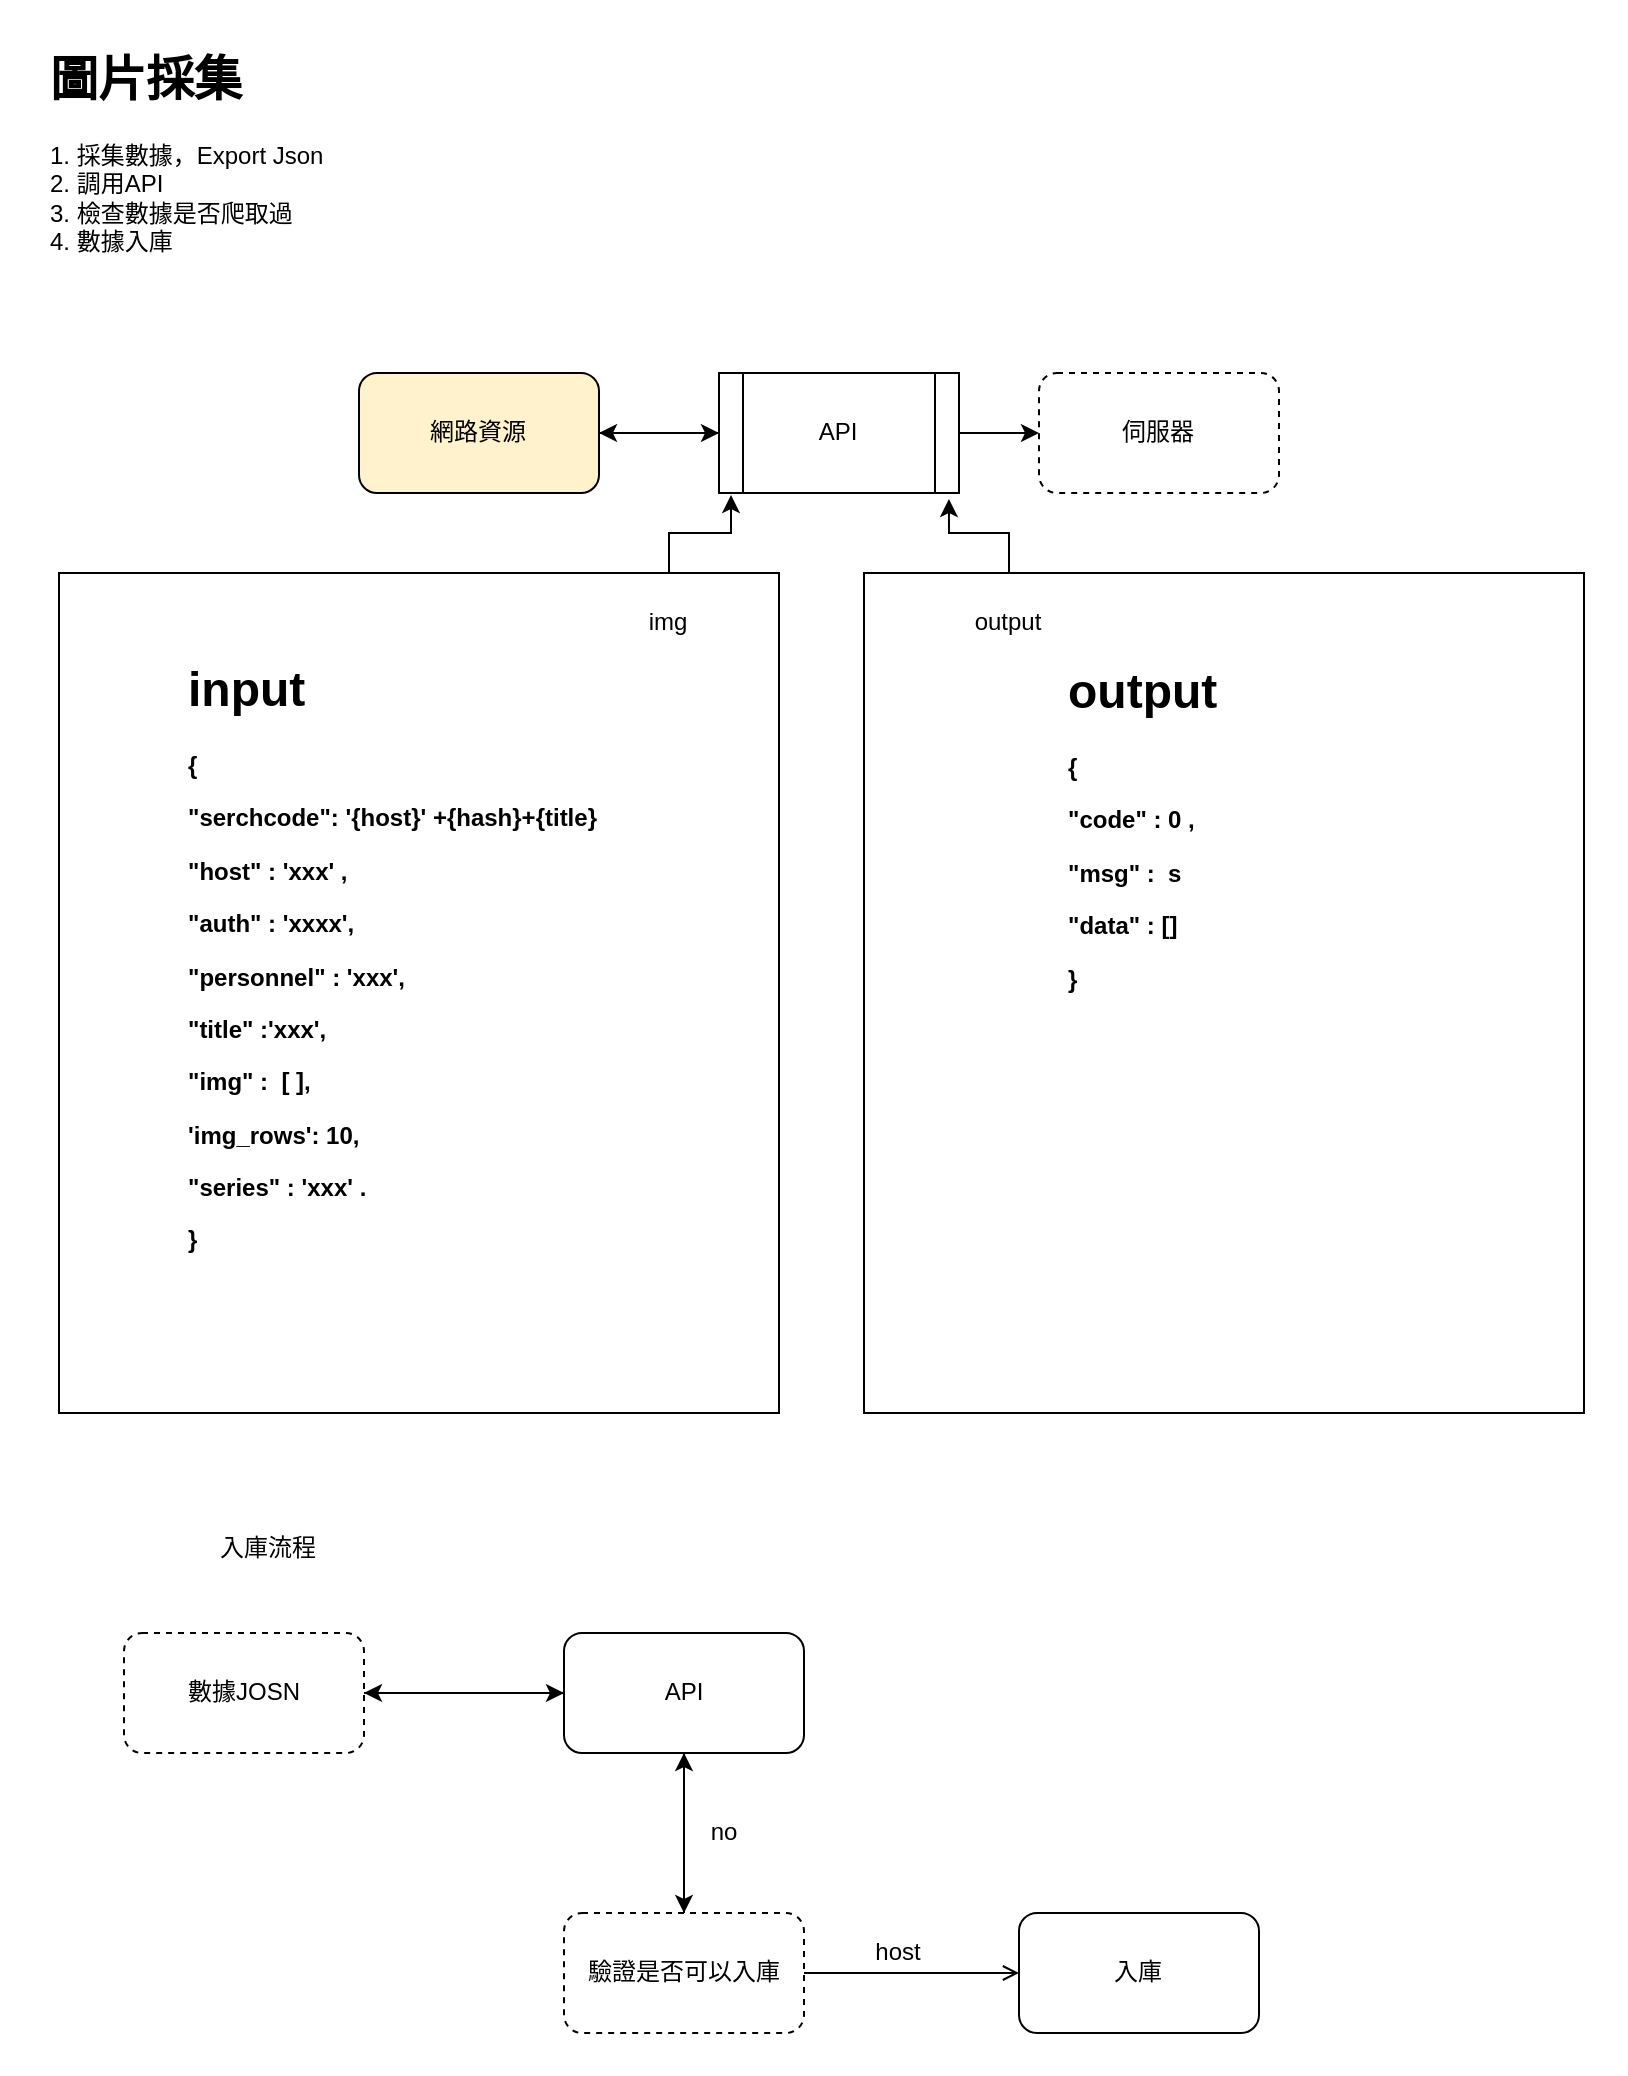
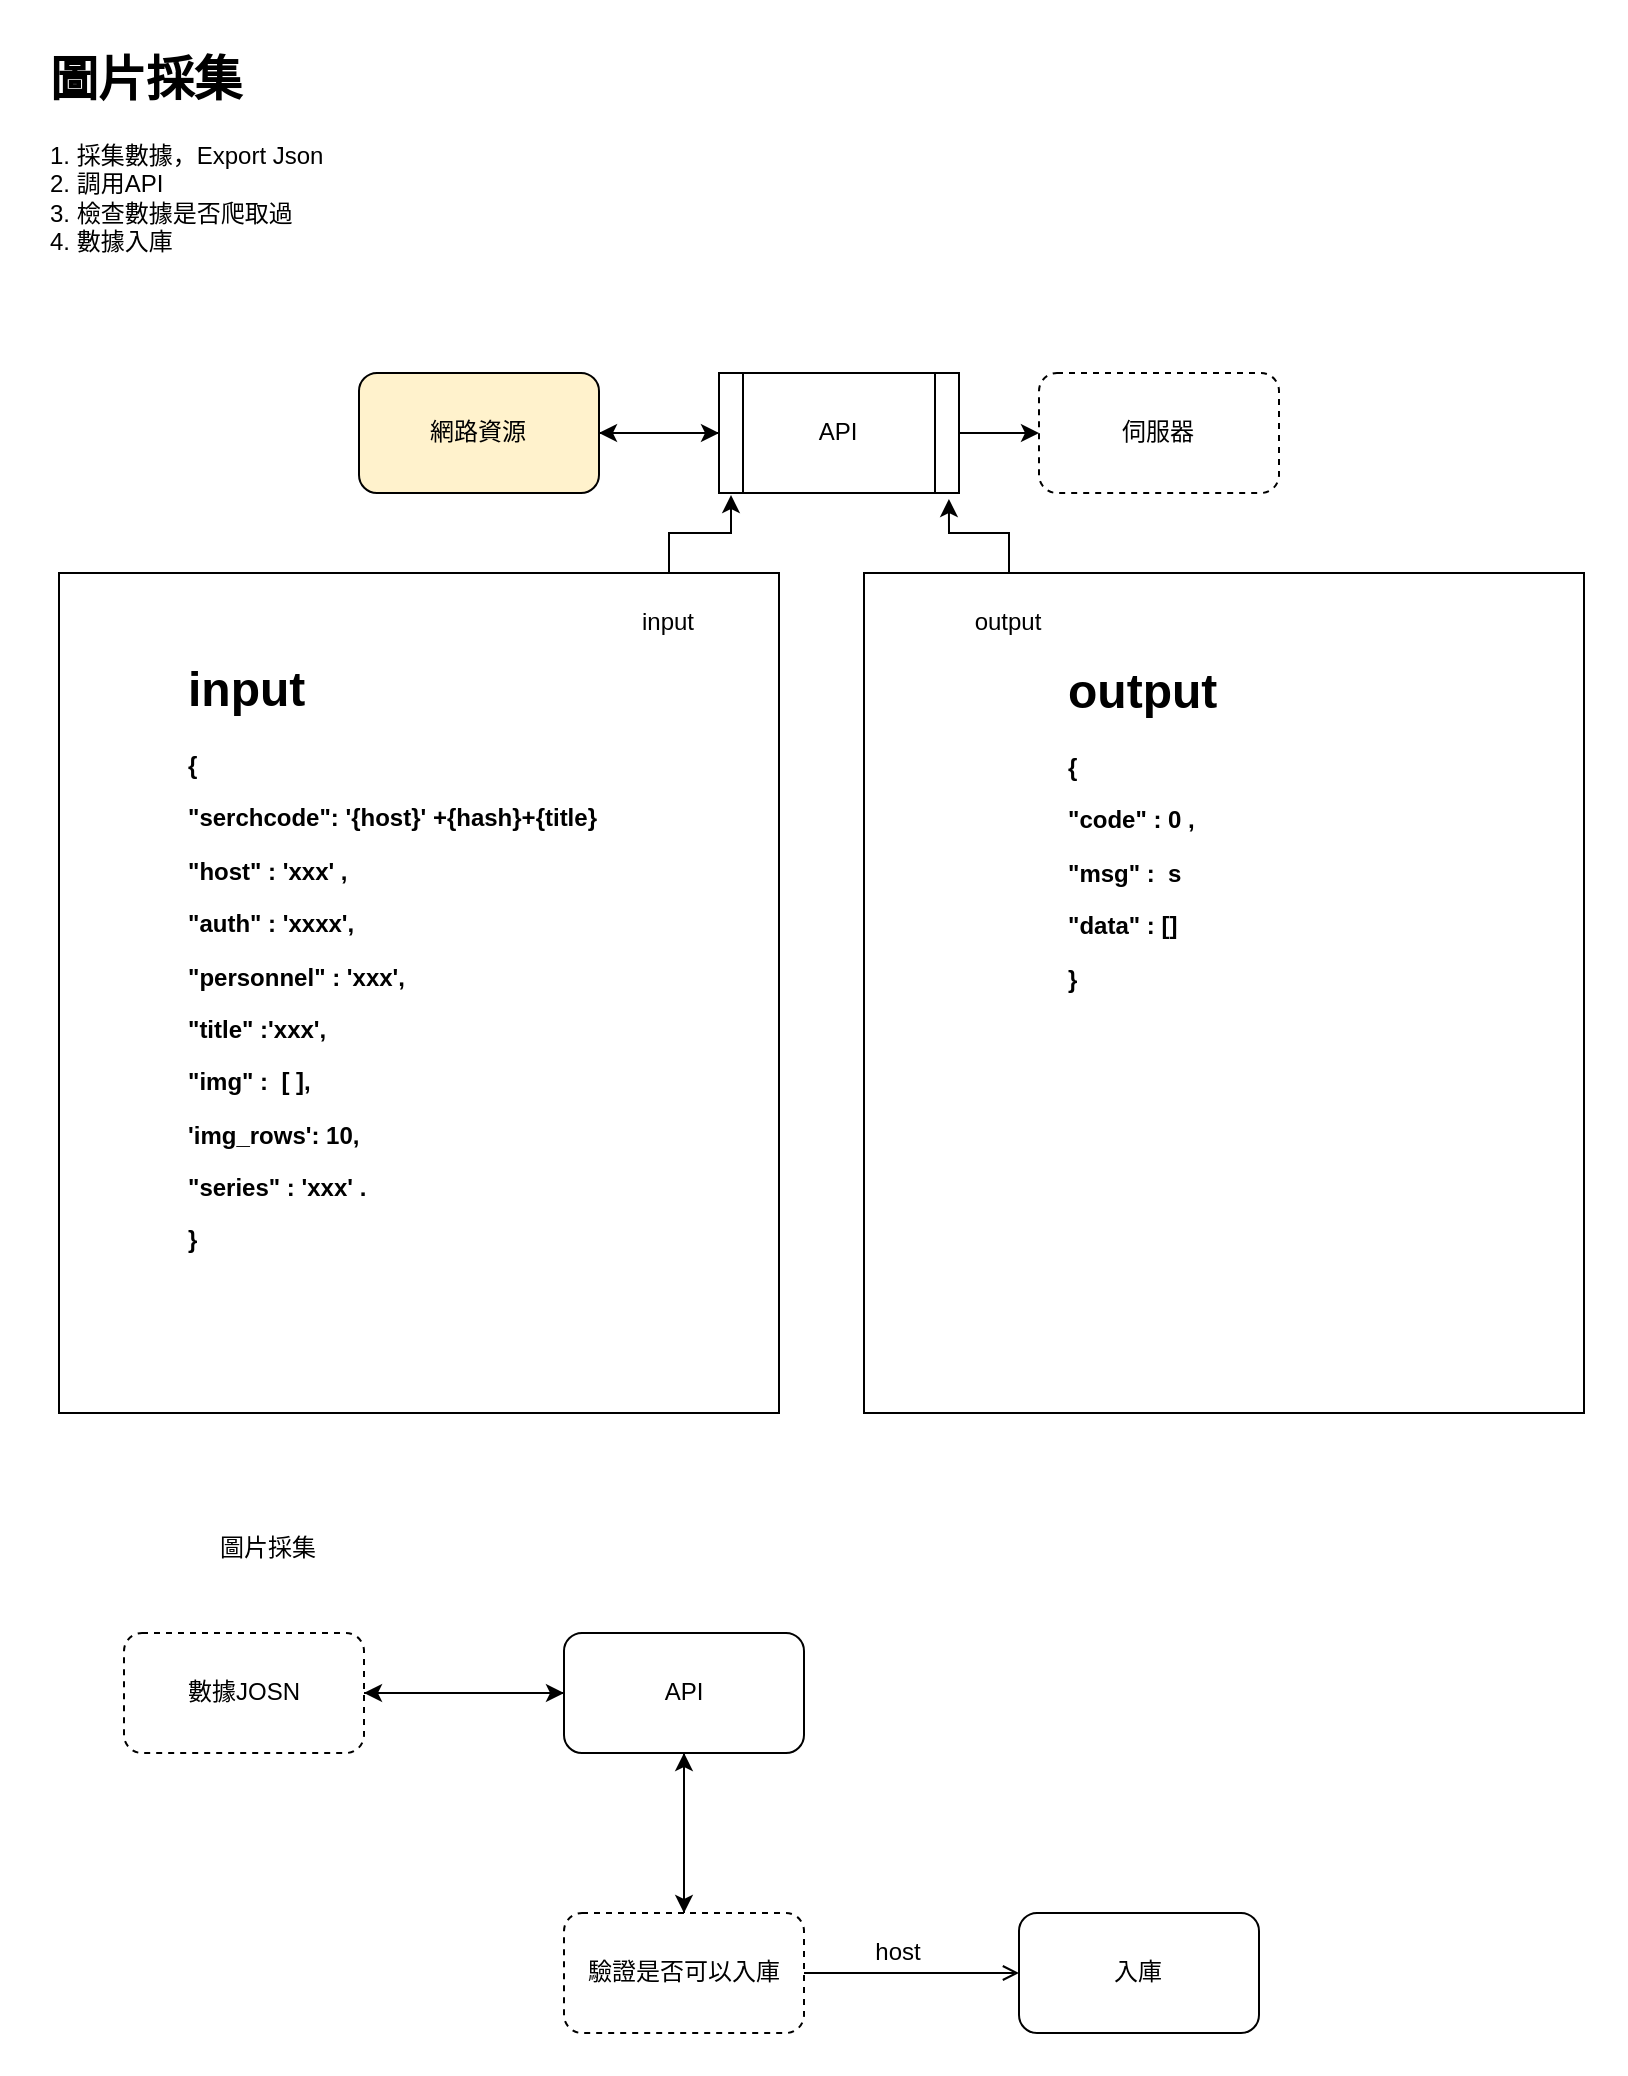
(669, 623) -> (669, 623)
(269, 1549) -> (269, 1549)
(724, 1833) -> none
